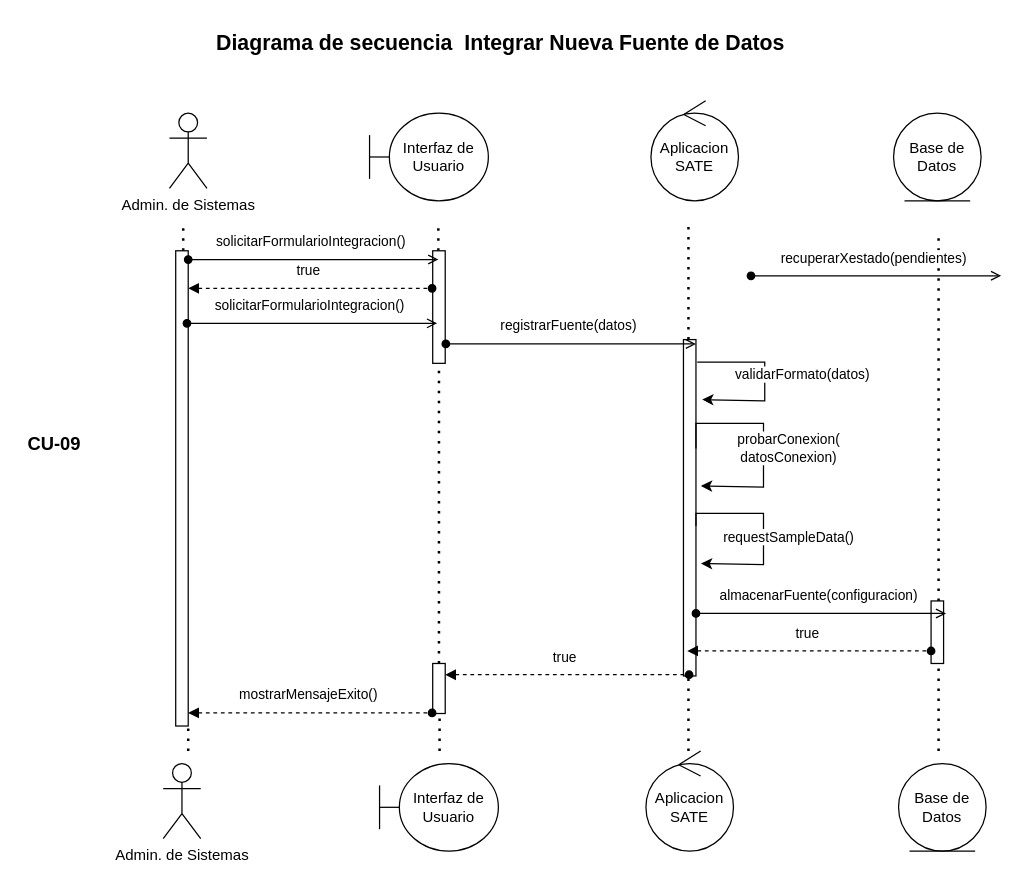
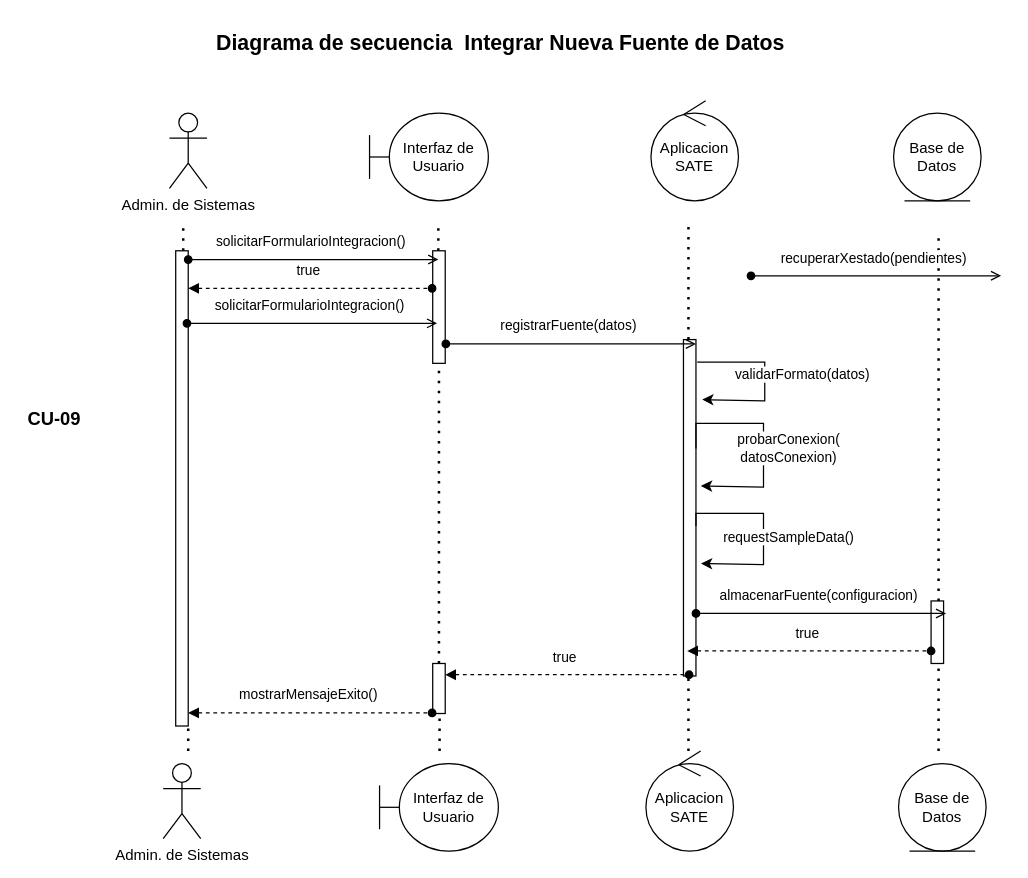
(69, 451) -> (69, 426)
